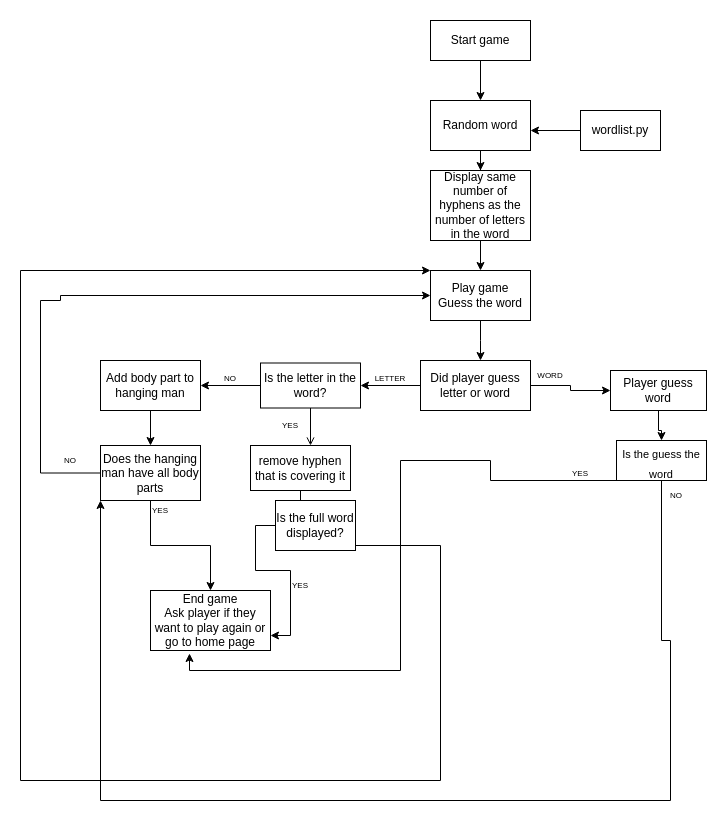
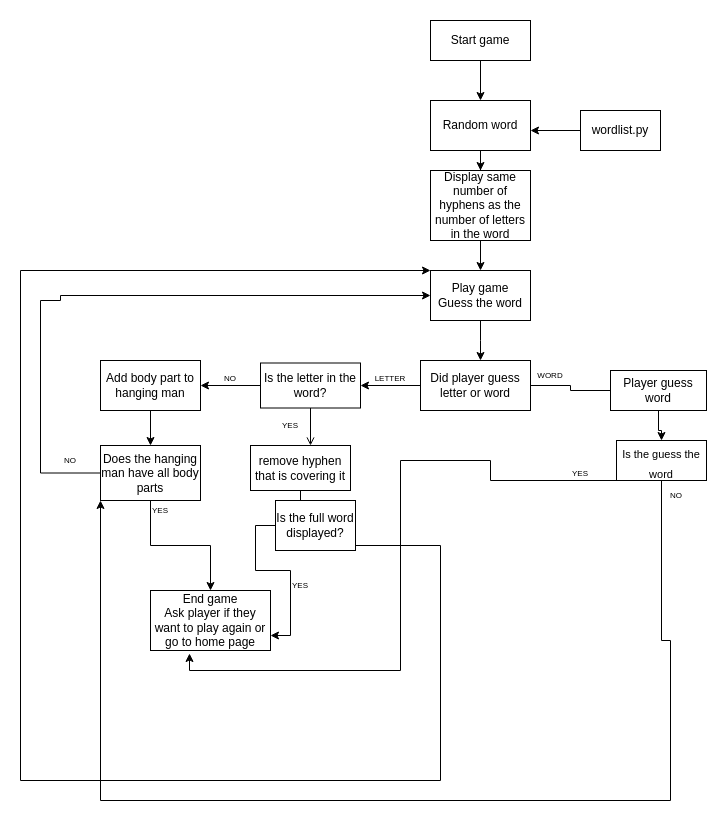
(602, 391) -> (605, 391)
